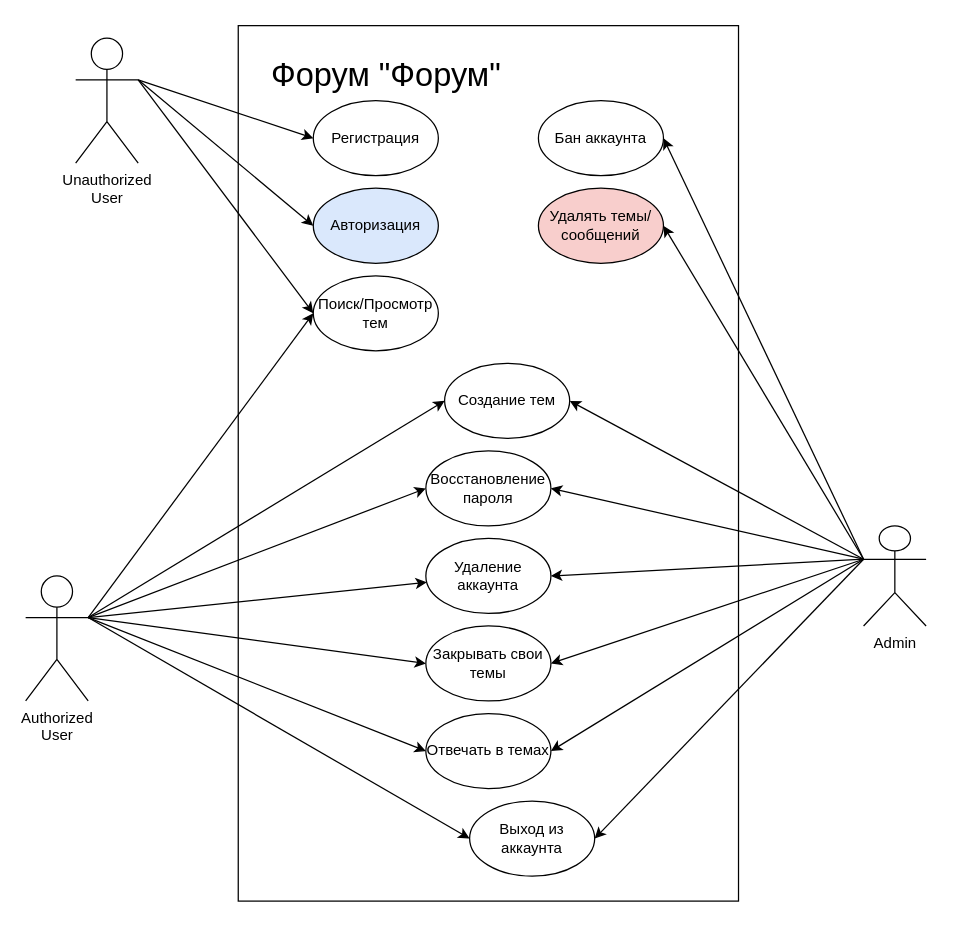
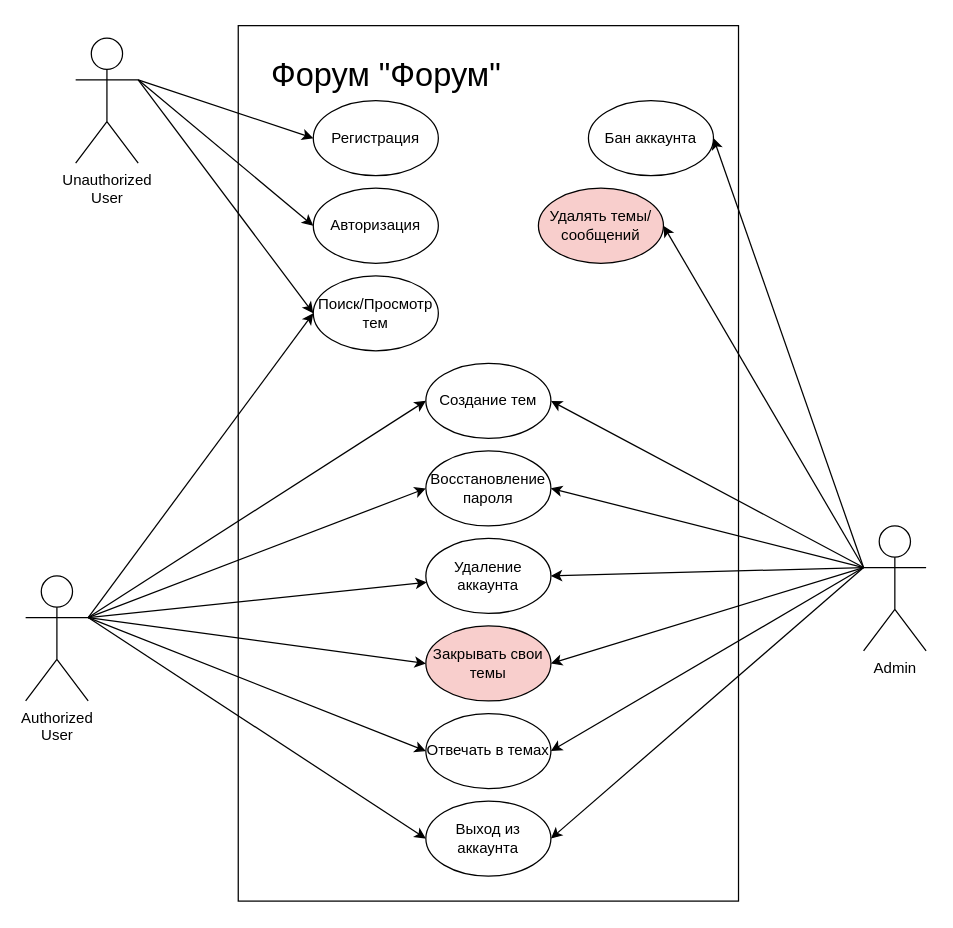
(601, 138) -> (651, 138)
(376, 226) -> (376, 226)
(507, 401) -> (488, 401)
(894, 576) -> (894, 588)
(488, 663) -> (488, 663)
(532, 838) -> (488, 838)
